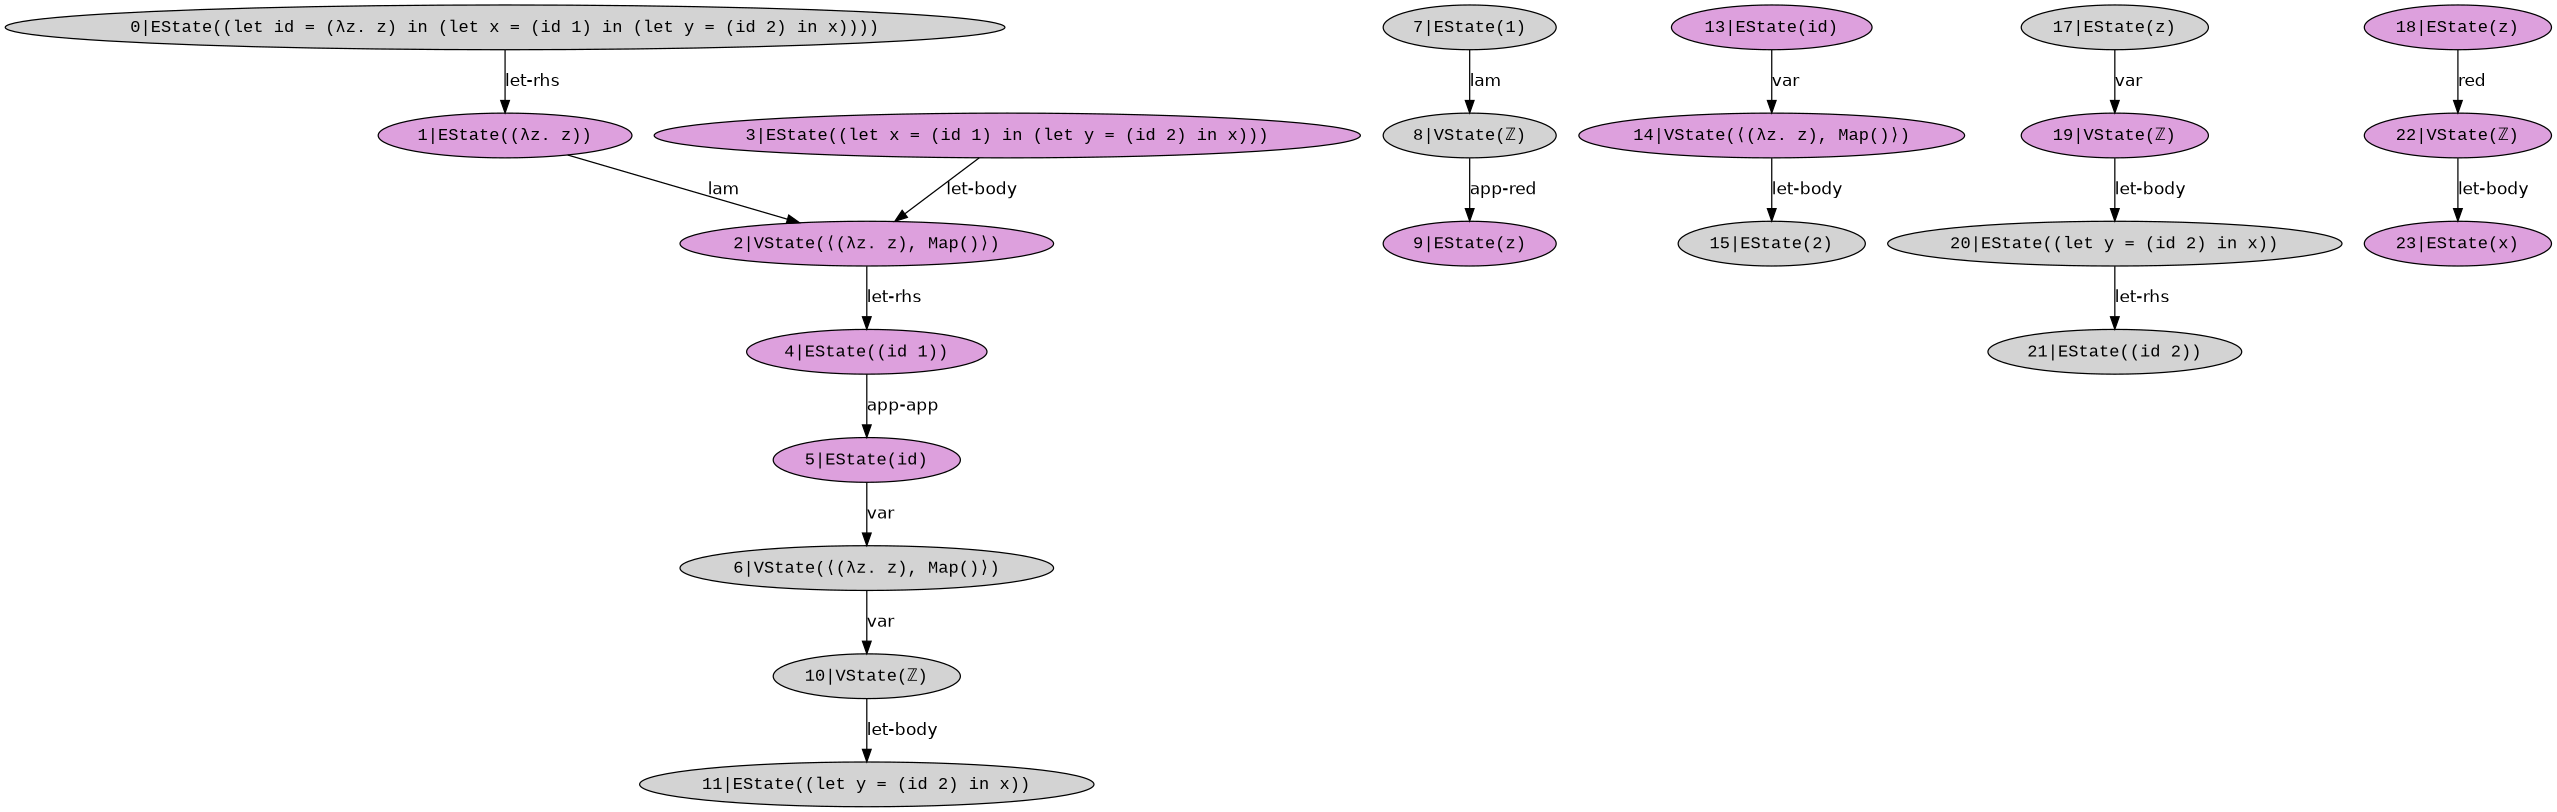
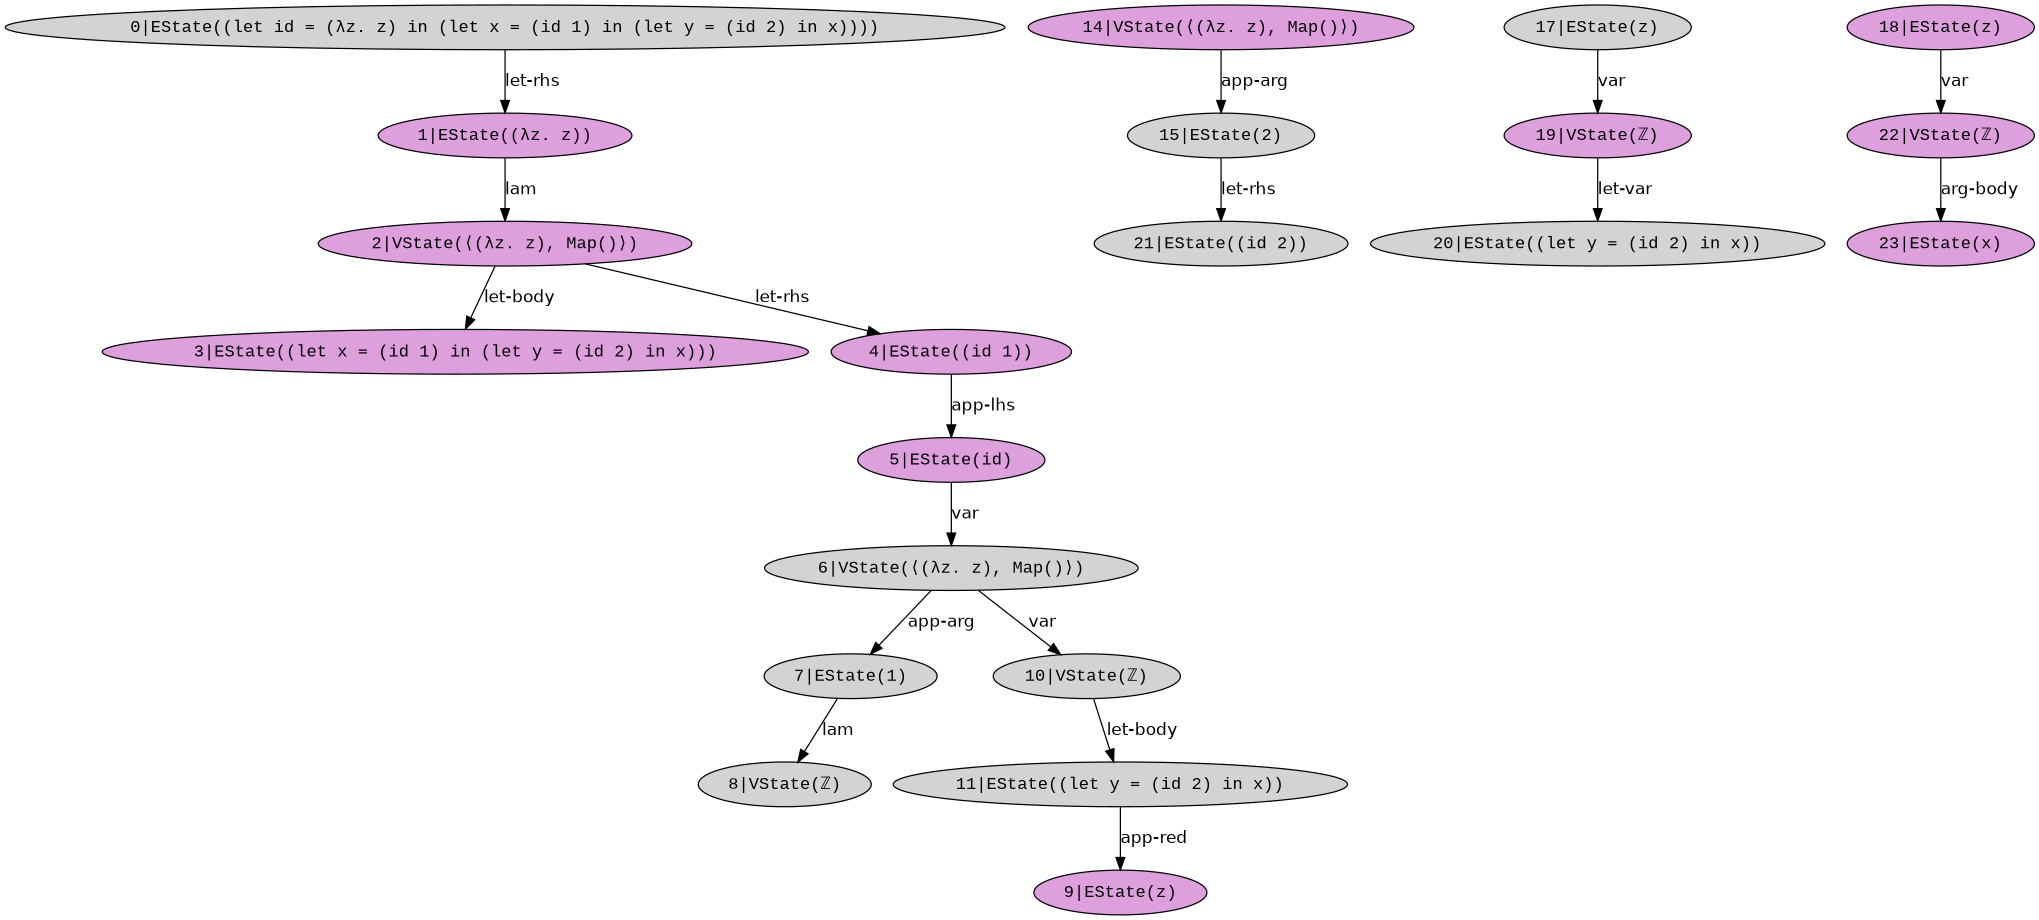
(1772, 27) -> none
(2472, 81) -> (1955, 81)
(1470, 183) -> (1120, 832)
(942, 186) -> (483, 292)
(1808, 190) -> (1255, 81)
(2151, 190) -> (1626, 190)
(2494, 190) -> (1980, 190)
(2115, 291) -> (1221, 183)
(903, 406) -> (984, 406)
none -> (905, 618)
